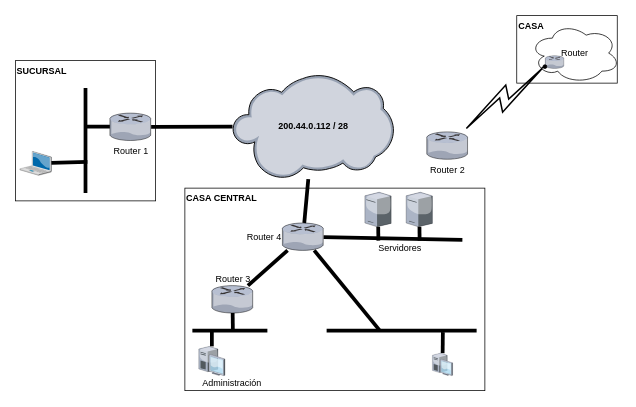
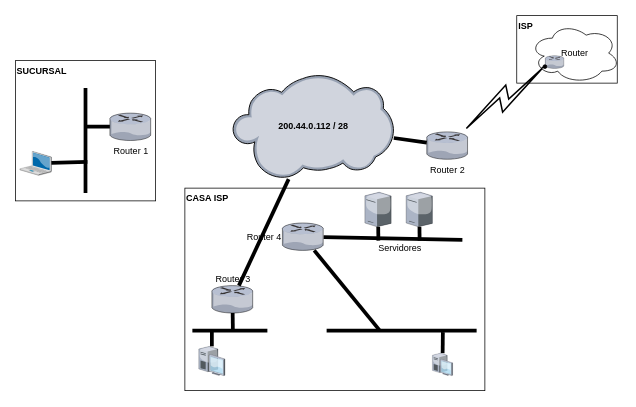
(529, 26) -> (526, 26)
(192, 126) -> (264, 231)
none -> (410, 140)
(215, 199) -> (205, 199)
(306, 200) -> none
(268, 267) -> none
(232, 383) -> none
